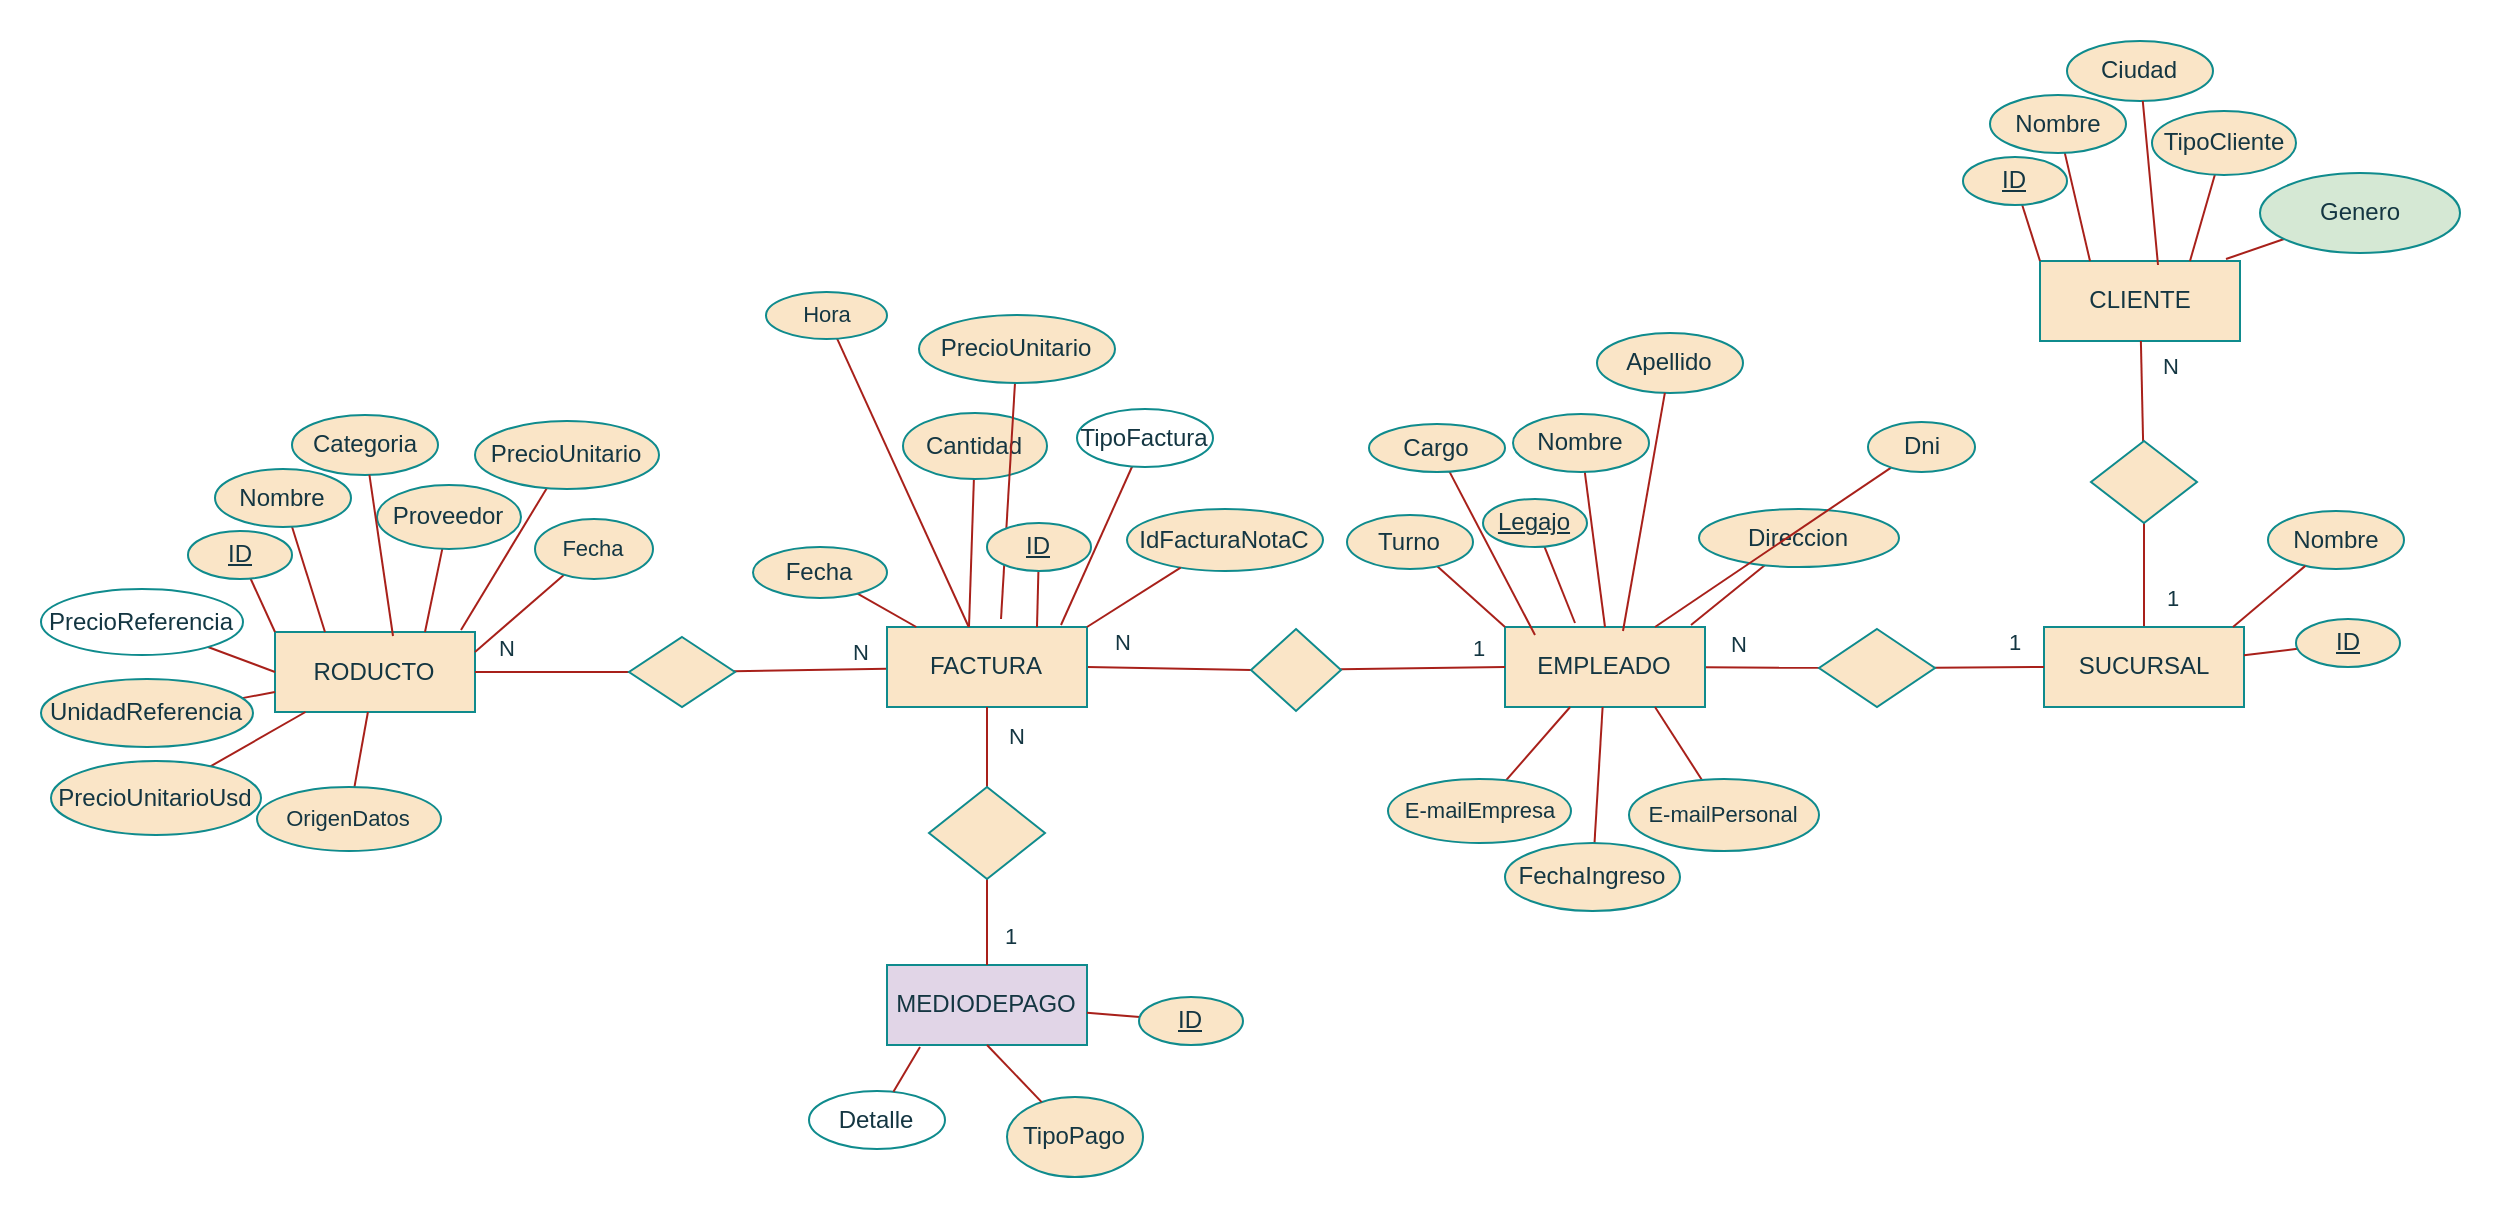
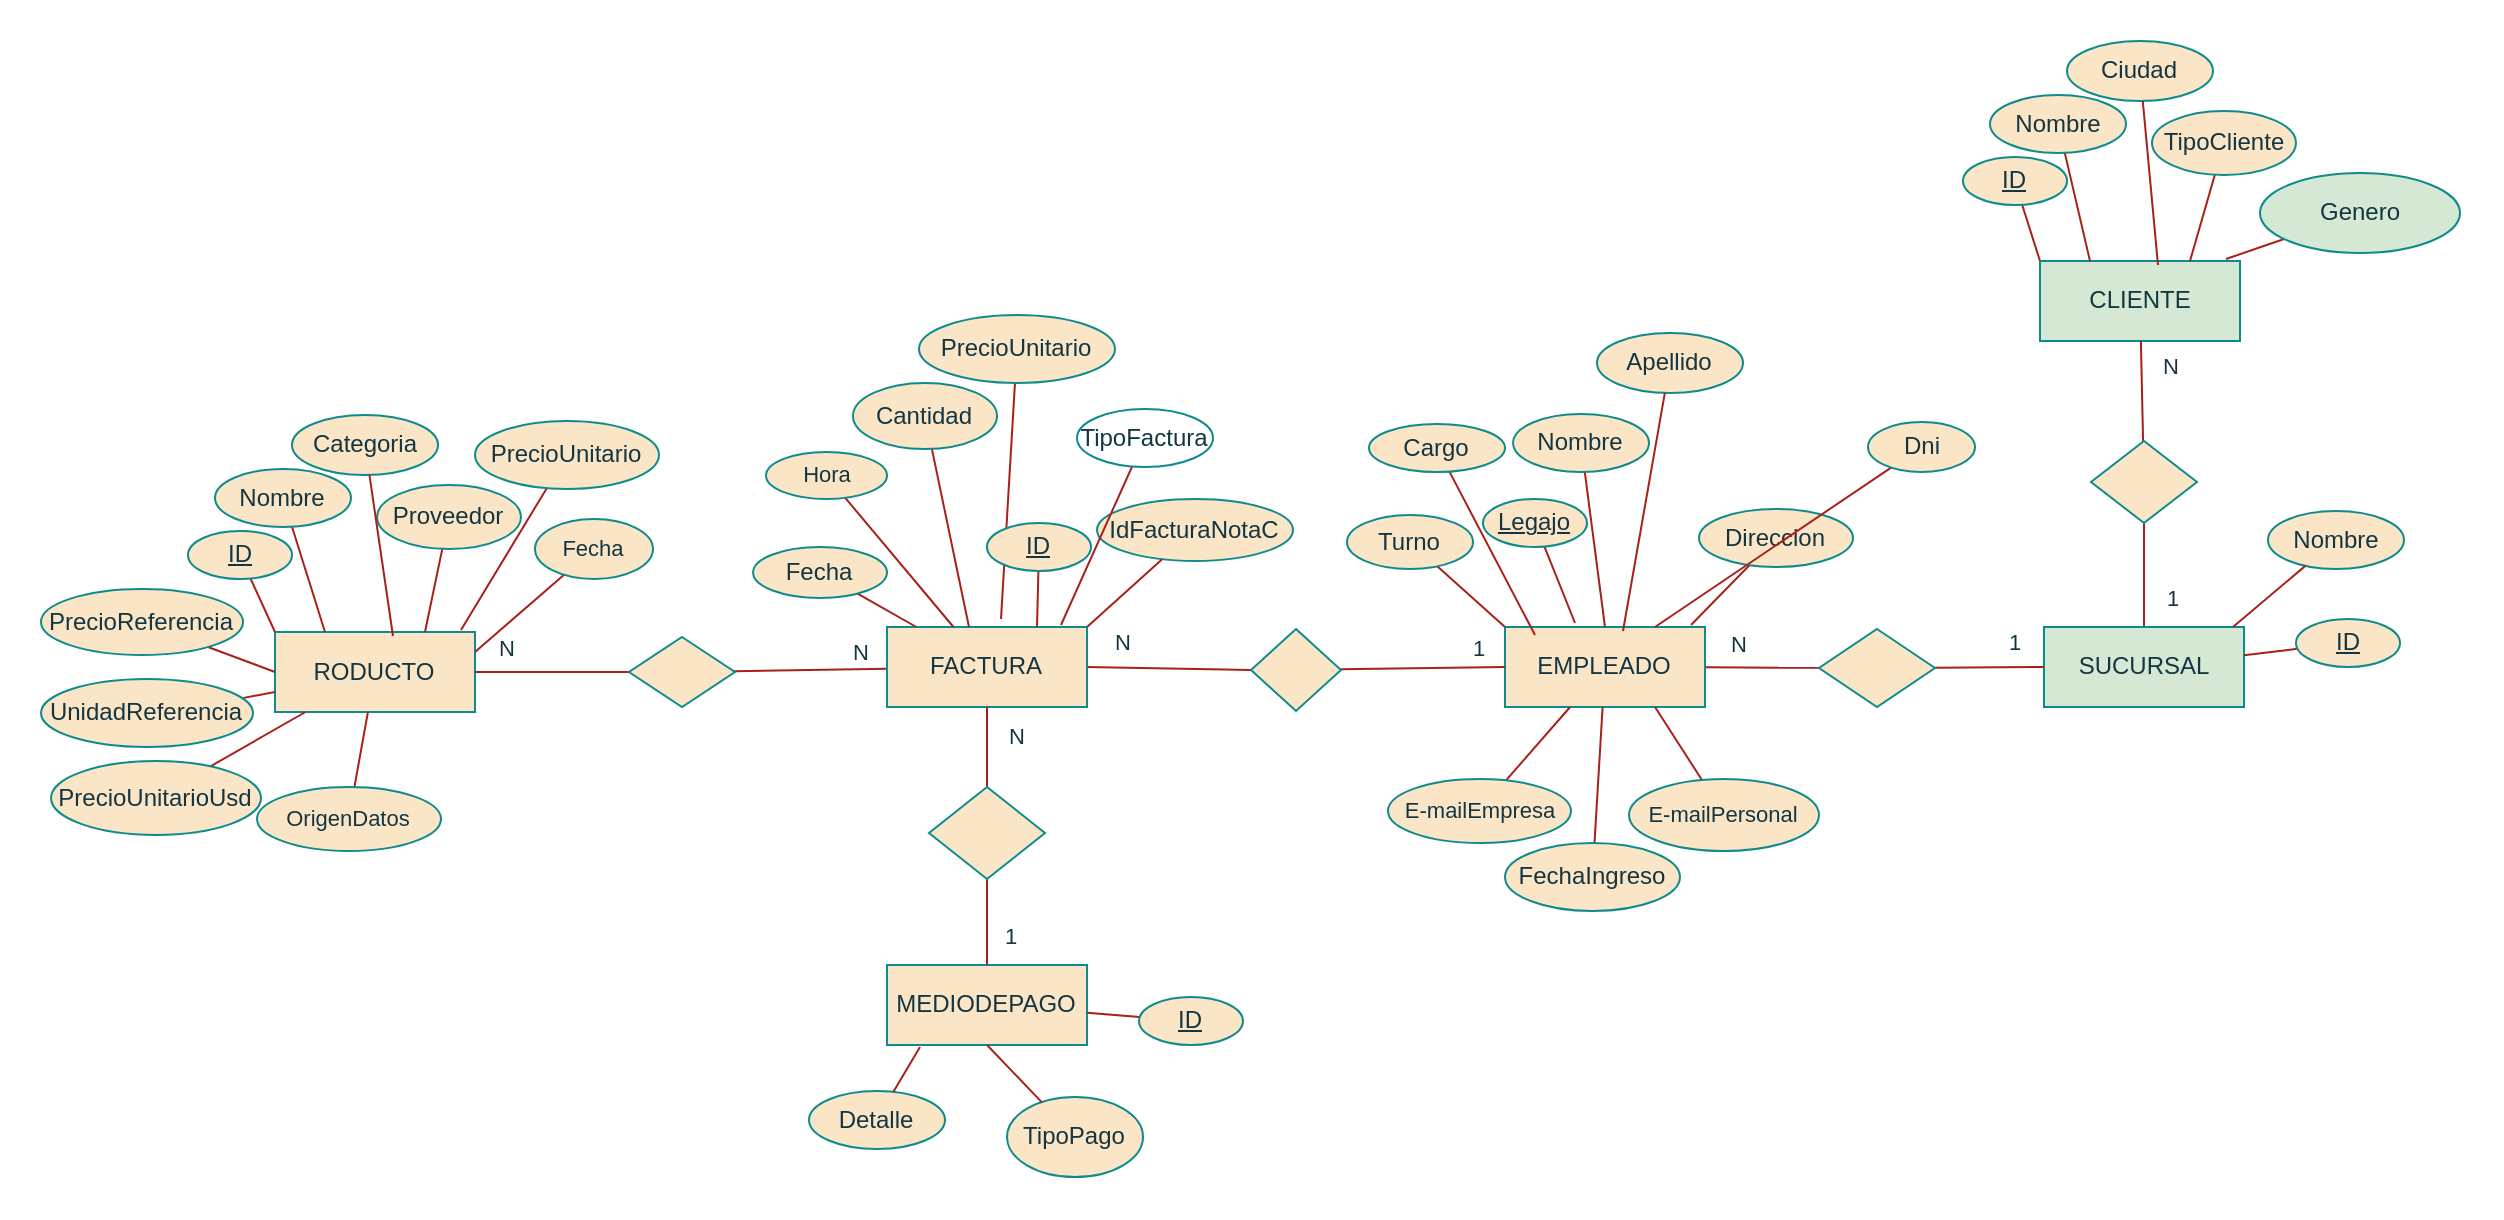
(2140, 301) -> (2140, 301)
(827, 316) -> (827, 476)
(975, 446) -> (925, 416)
(1799, 538) -> (1776, 538)
(1225, 540) -> (1195, 530)
(142, 622) -> (142, 622)
(2144, 667) -> (2144, 667)
(987, 1005) -> (987, 1005)
(877, 1120) -> (877, 1120)
